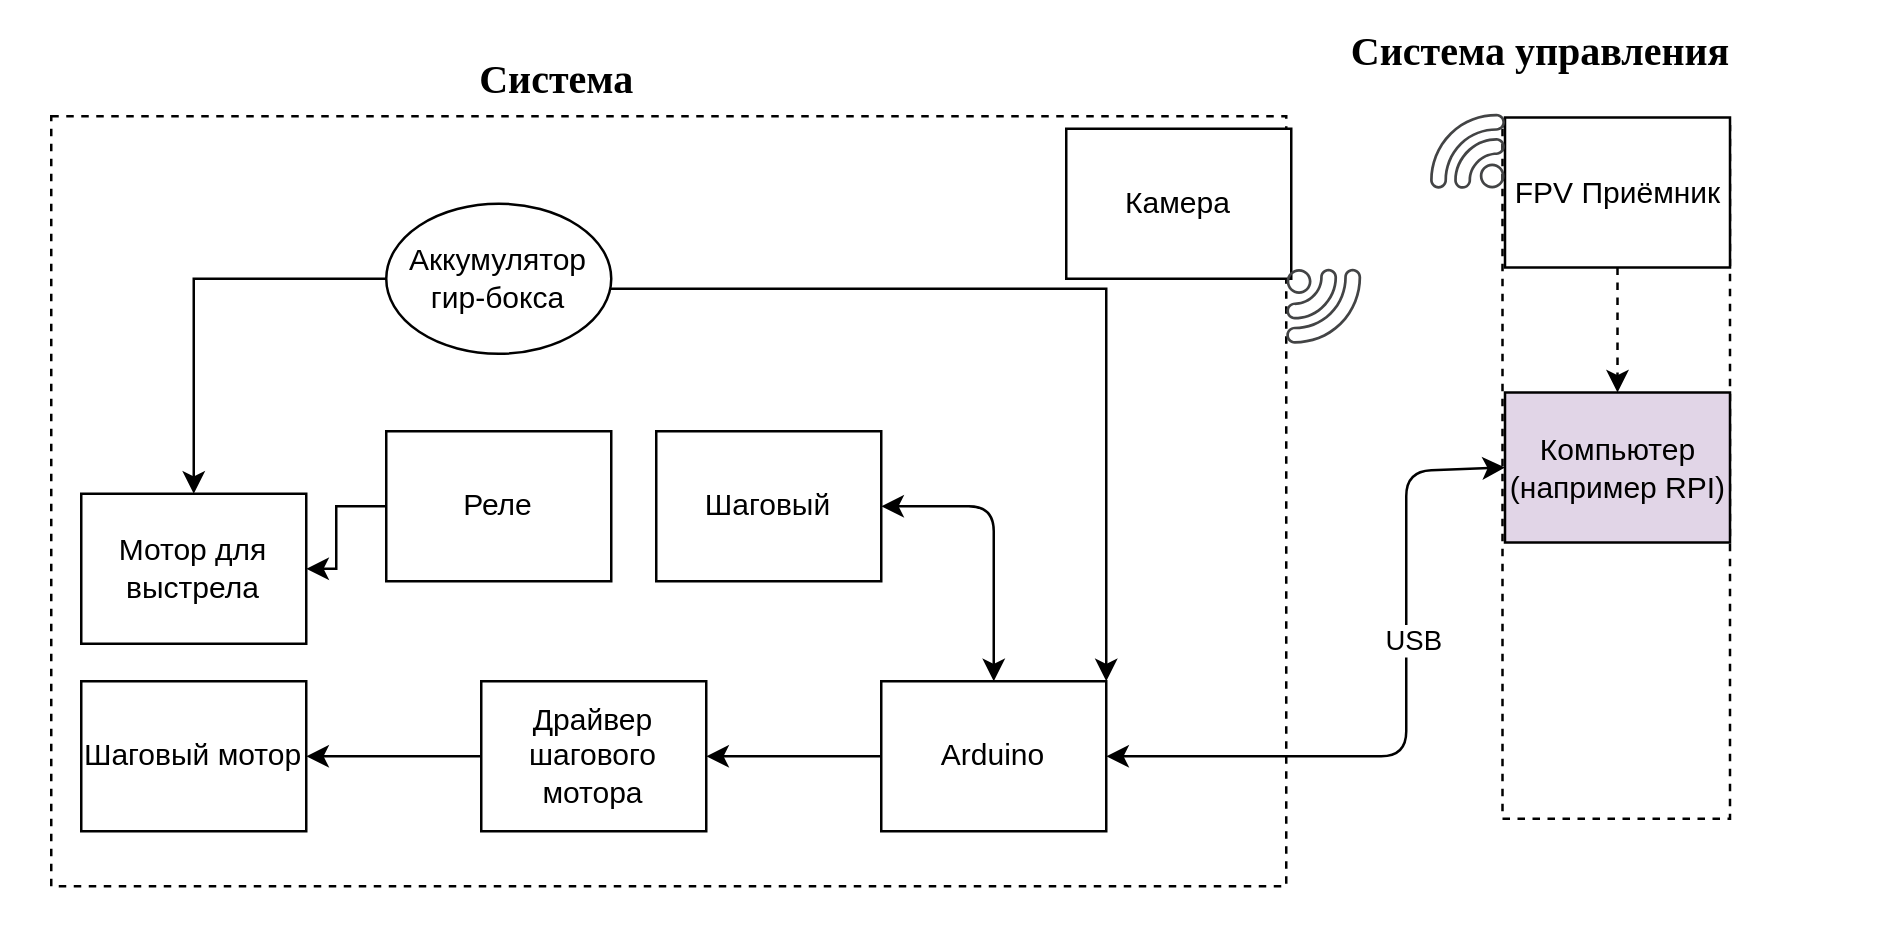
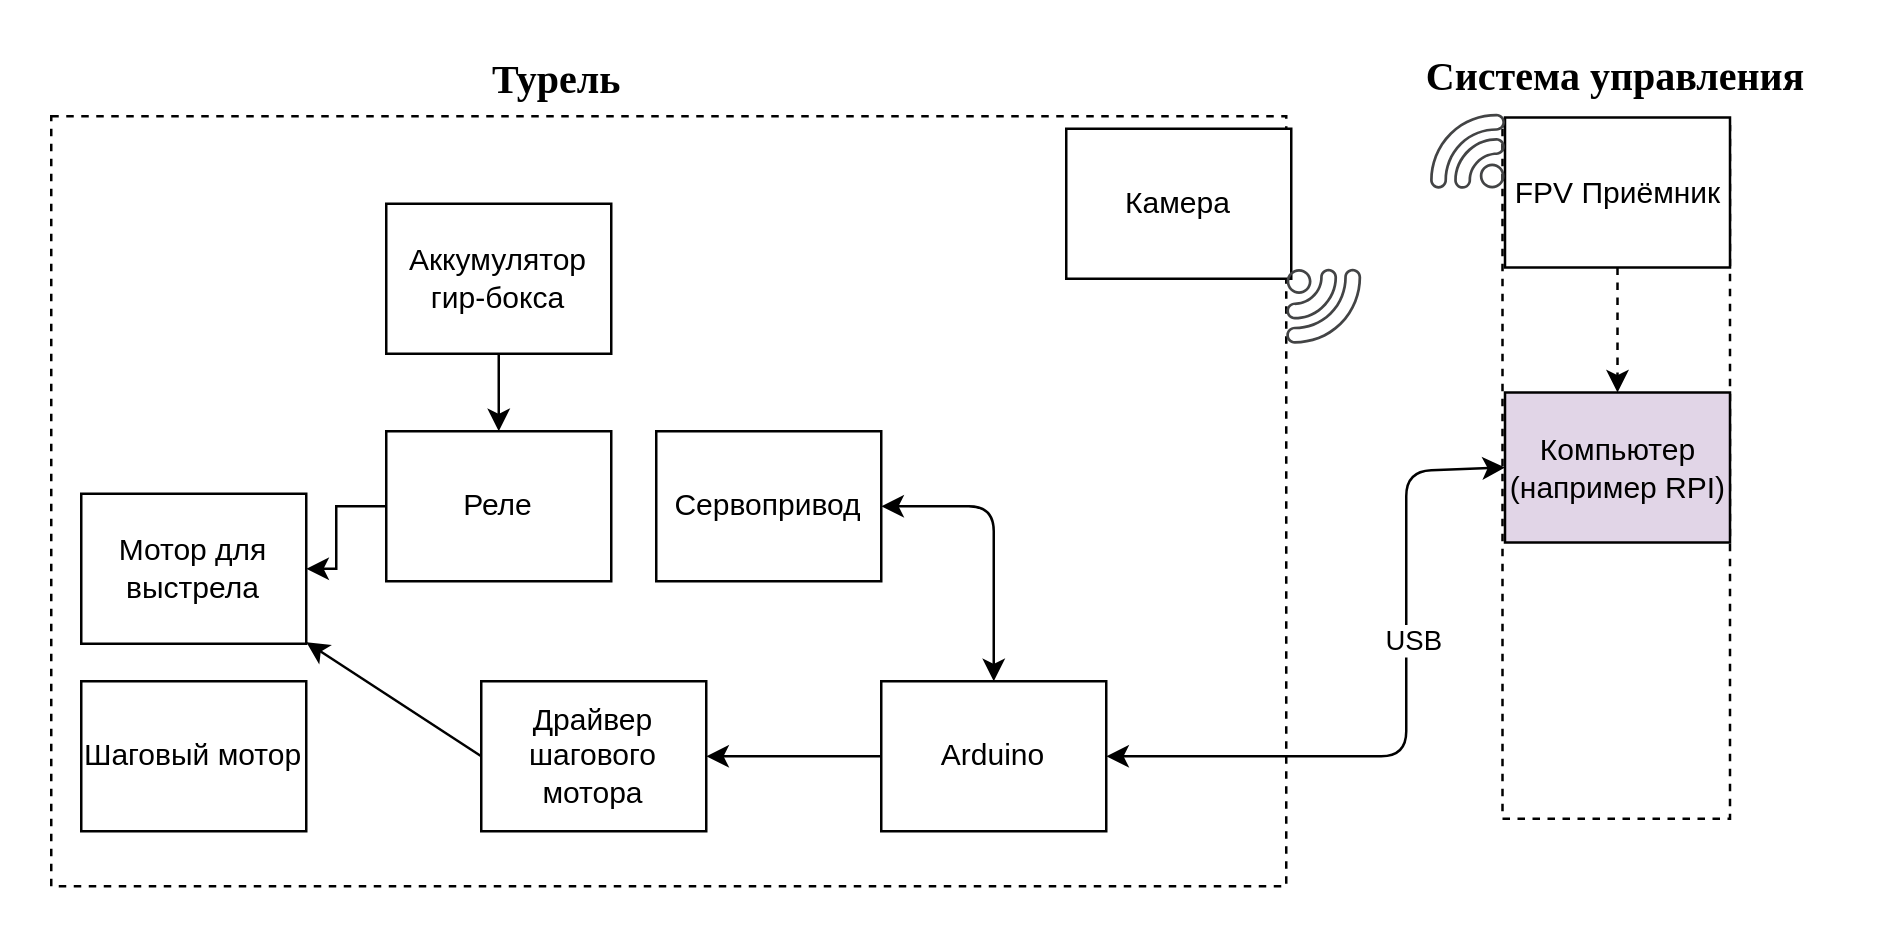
(1541, 51) -> (1616, 76)
(558, 79) -> (558, 79)
(499, 279) -> (499, 279)
(194, 282) -> (499, 401)
(1046, 289) -> none
(769, 506) -> (769, 506)
(402, 756) -> (401, 704)
